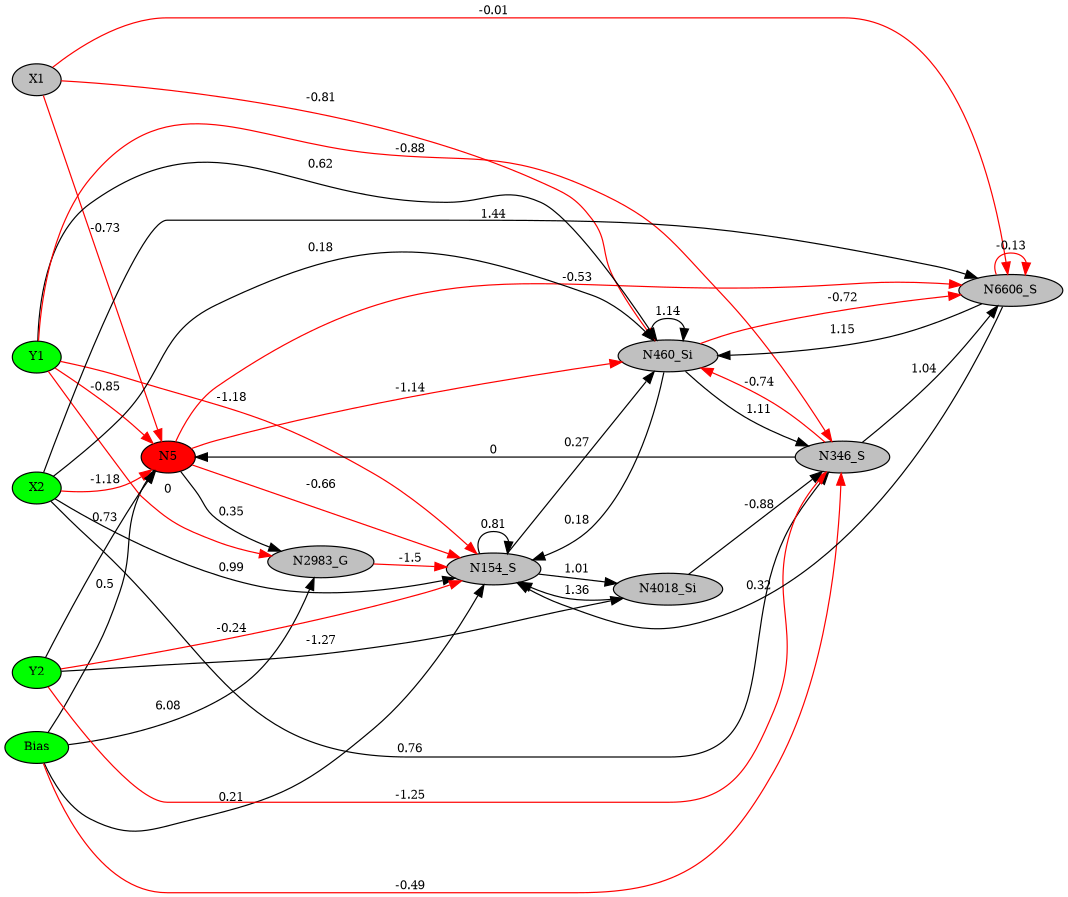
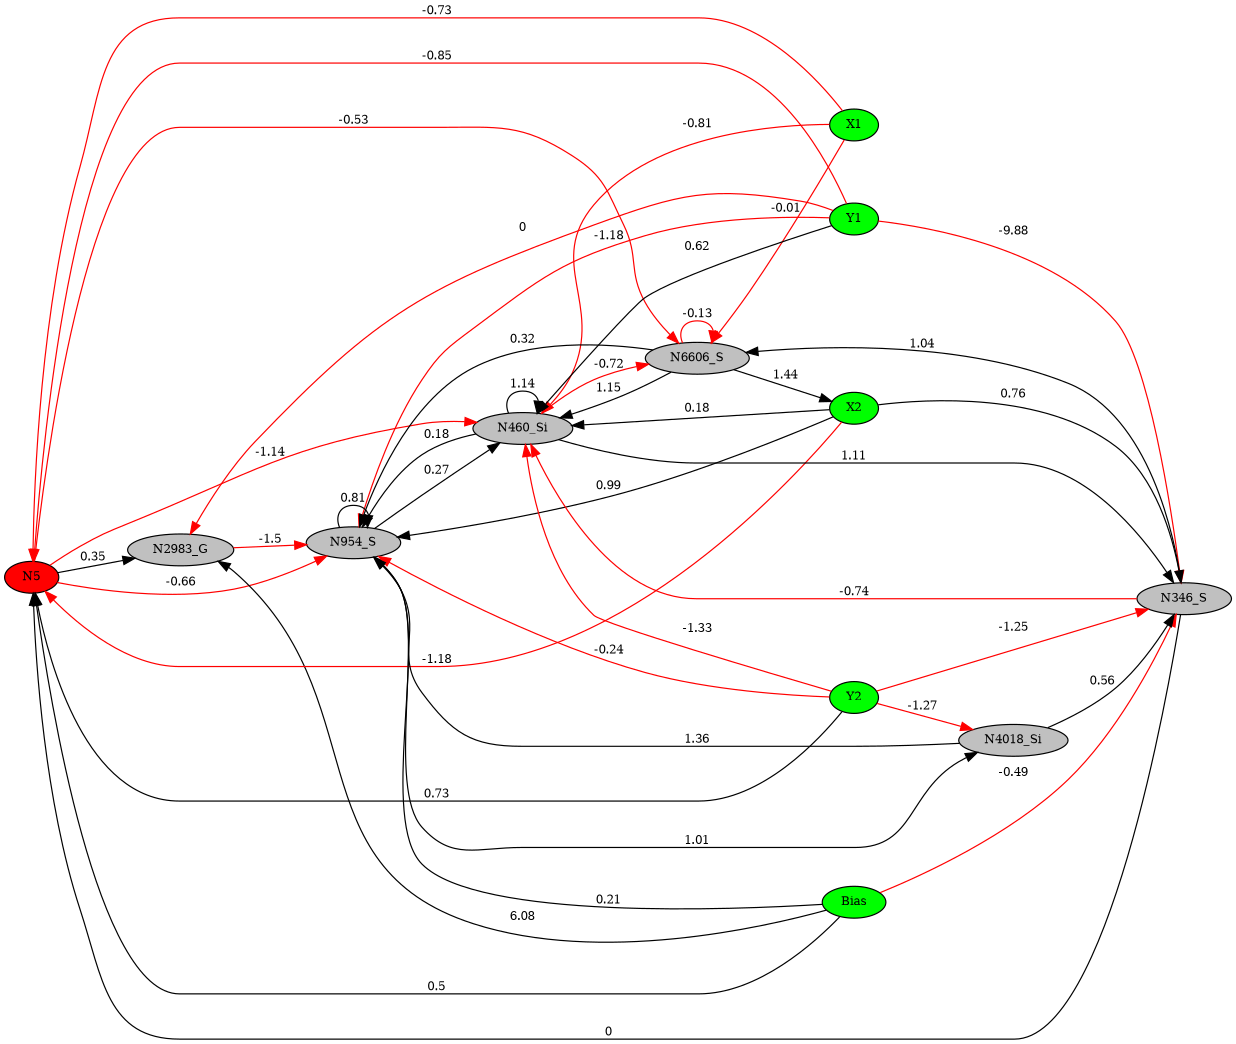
(37, 80) -> (854, 125)
(410, 149) -> (1013, 232)
(427, 220) -> (777, 384)
(759, 505) -> (1103, 681)
(494, 569) -> (353, 543)
none -> (628, 629)
(338, 652) -> (919, 715)
